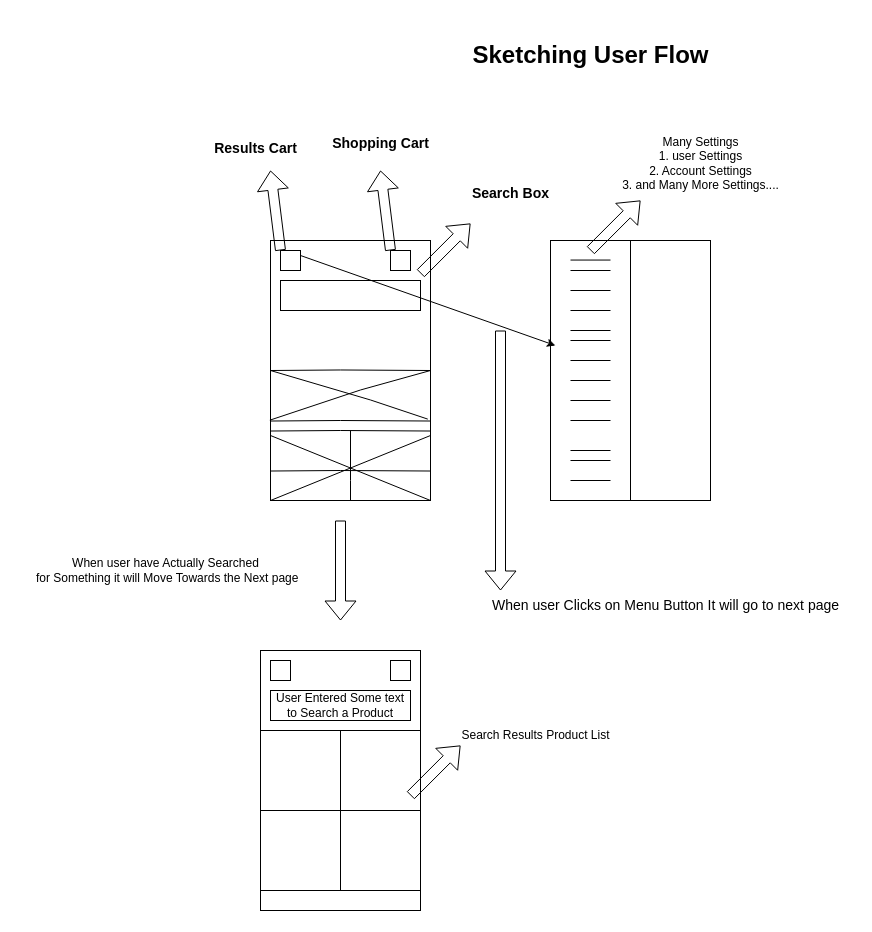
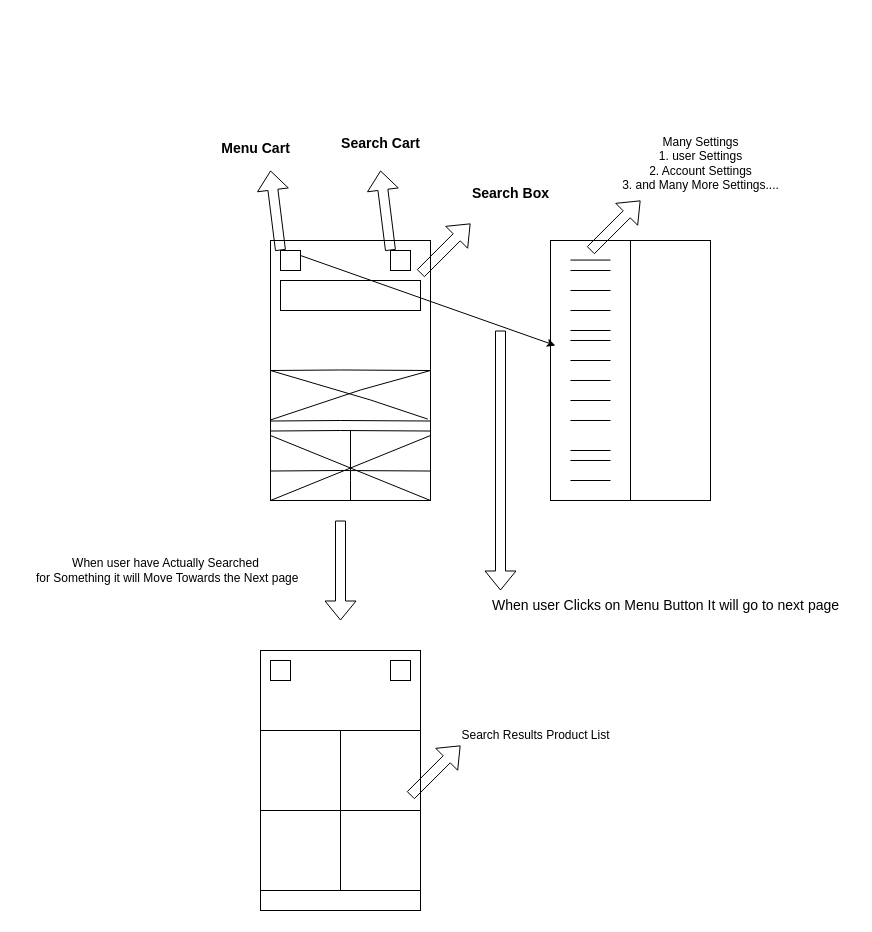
(591, 56) -> none
(381, 144) -> (381, 144)
(256, 156) -> (256, 156)
(341, 706) -> none
